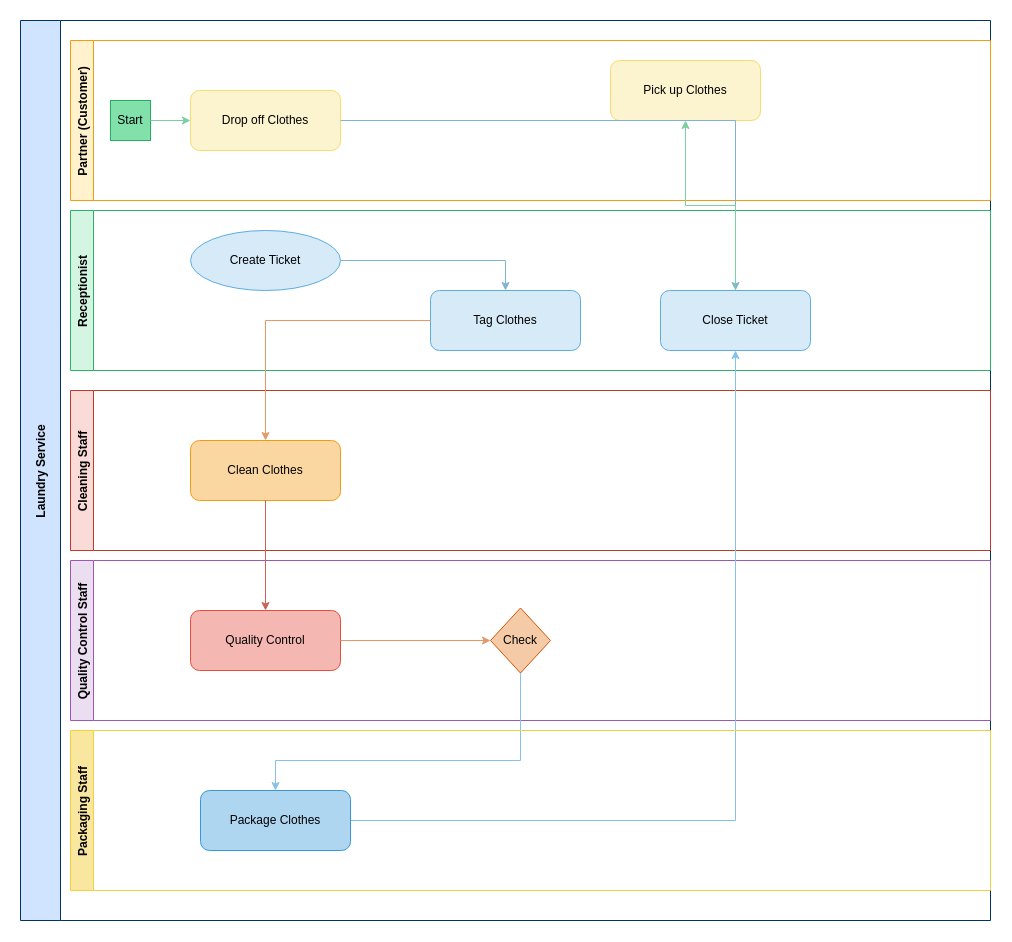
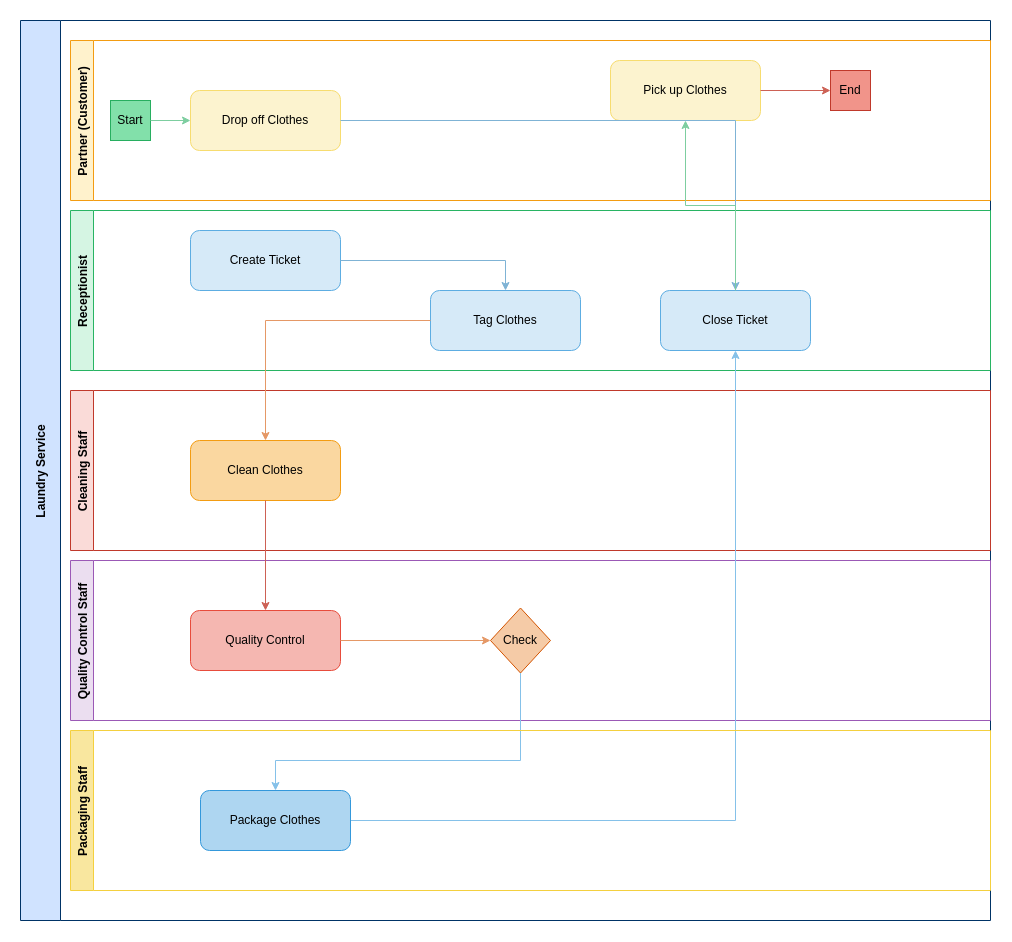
none -> (792, 91)
none -> (851, 91)
(266, 261) -> (266, 261)
